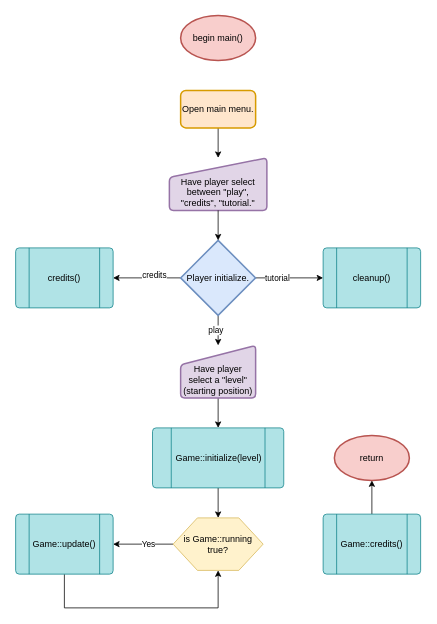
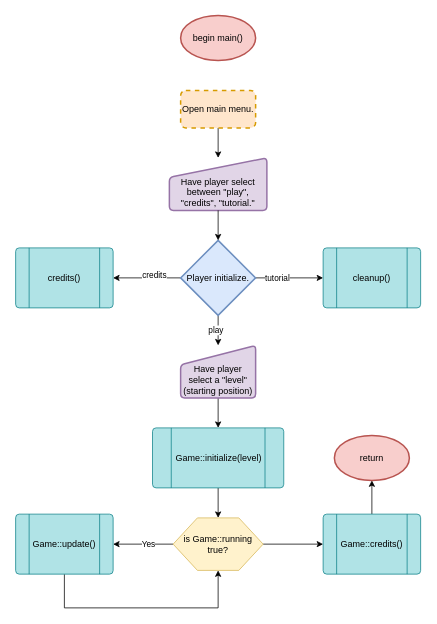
(218, 109) -> (218, 109)
none -> (316, 544)
